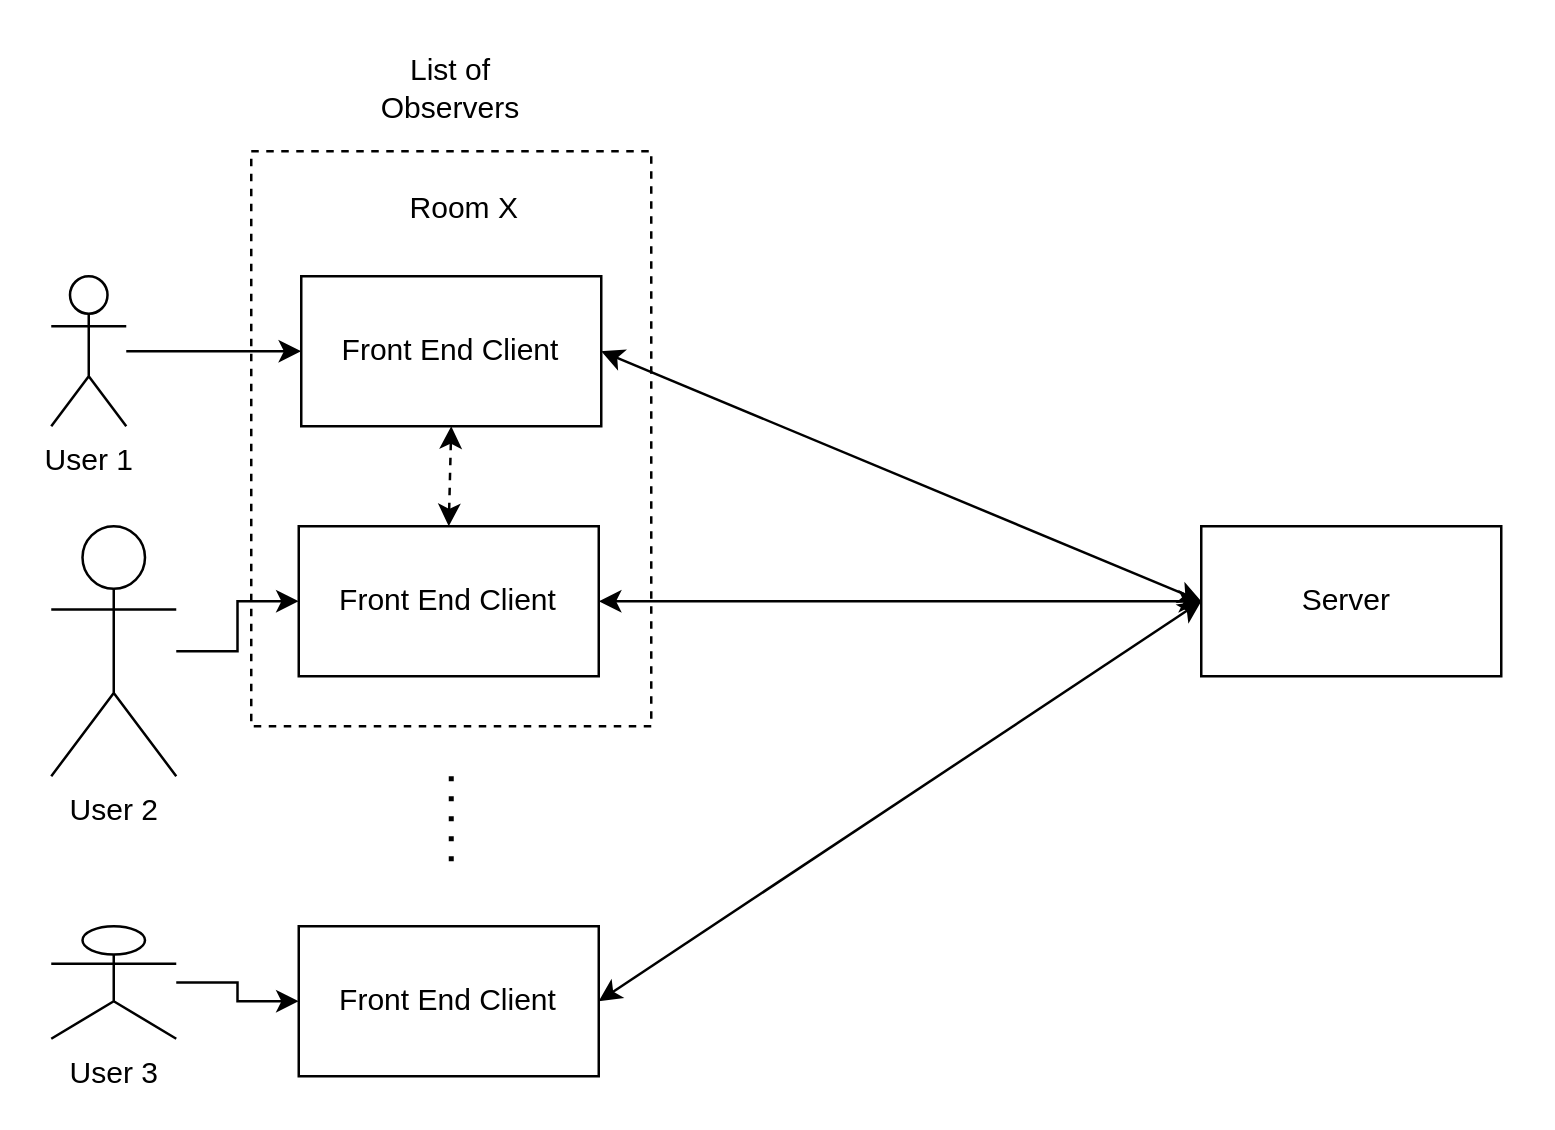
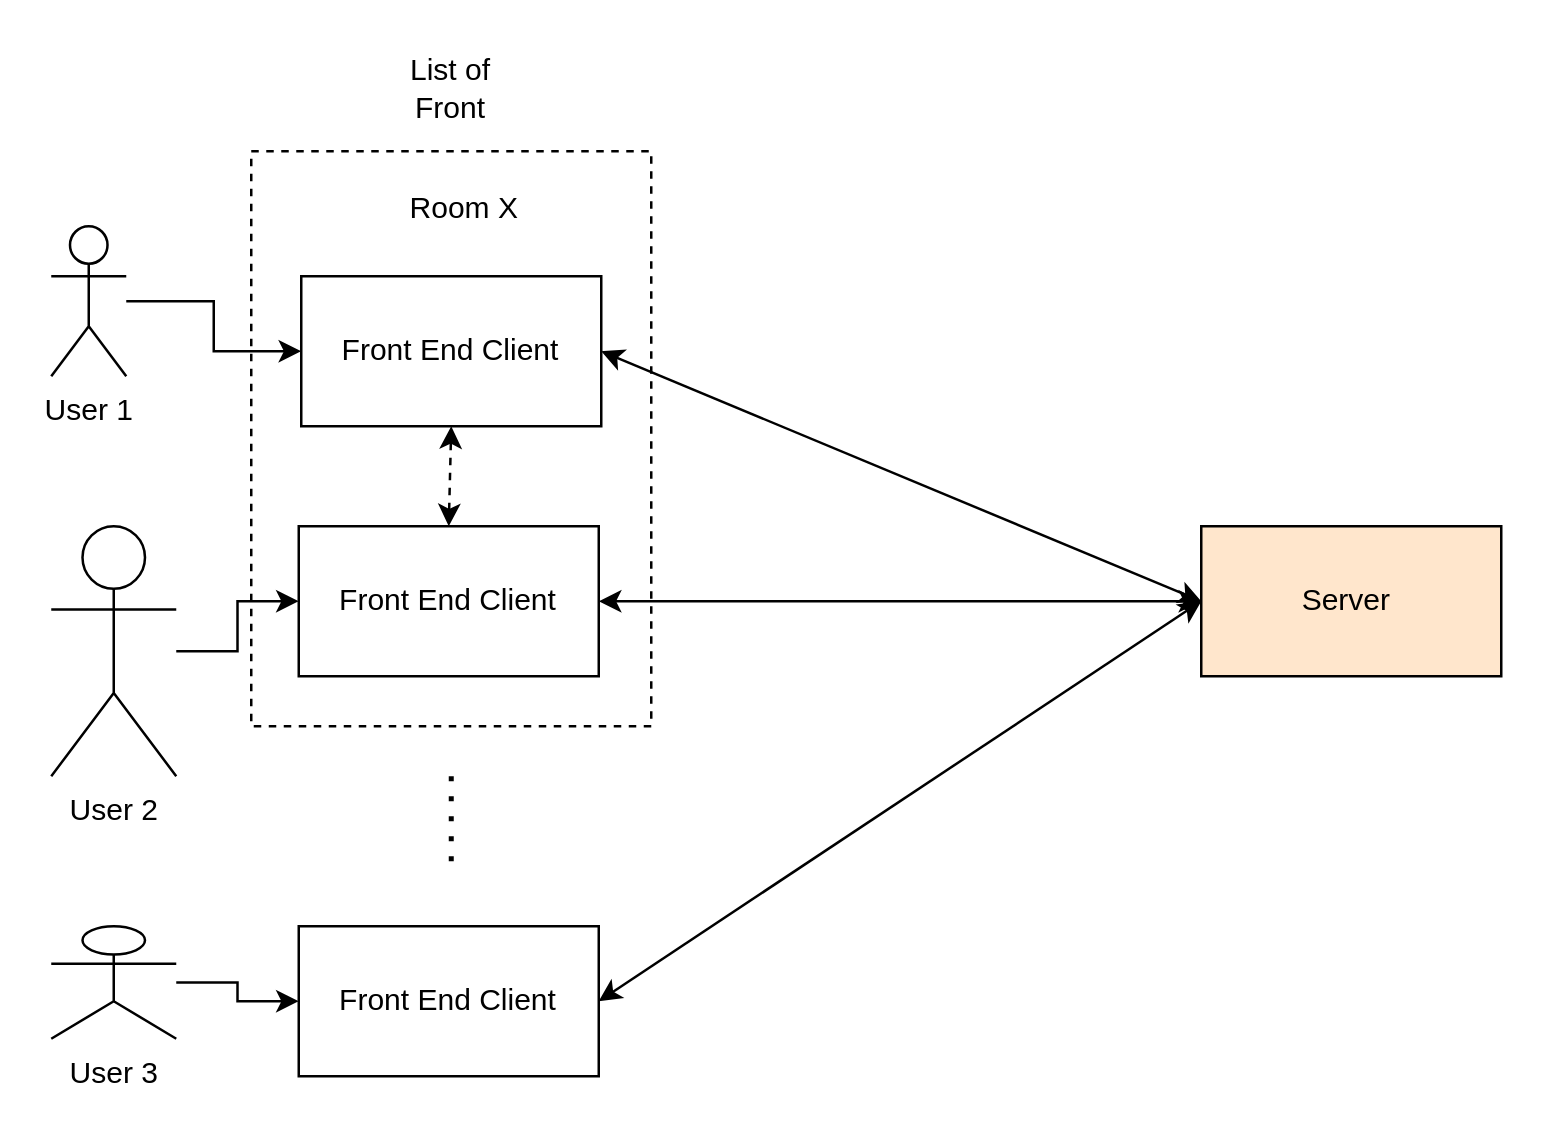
(451, 89) -> (451, 89)
(89, 351) -> (89, 301)
(1351, 601) -> (1351, 601)
